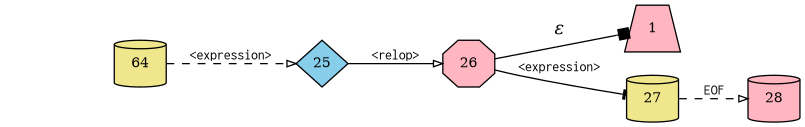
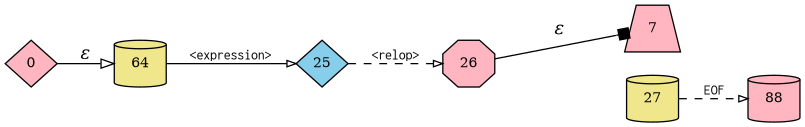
(653, 29) -> (653, 29)
none -> (31, 64)
(227, 64) -> (227, 64)
(391, 64) -> (391, 64)
(558, 83) -> none
(774, 99) -> (774, 99)
